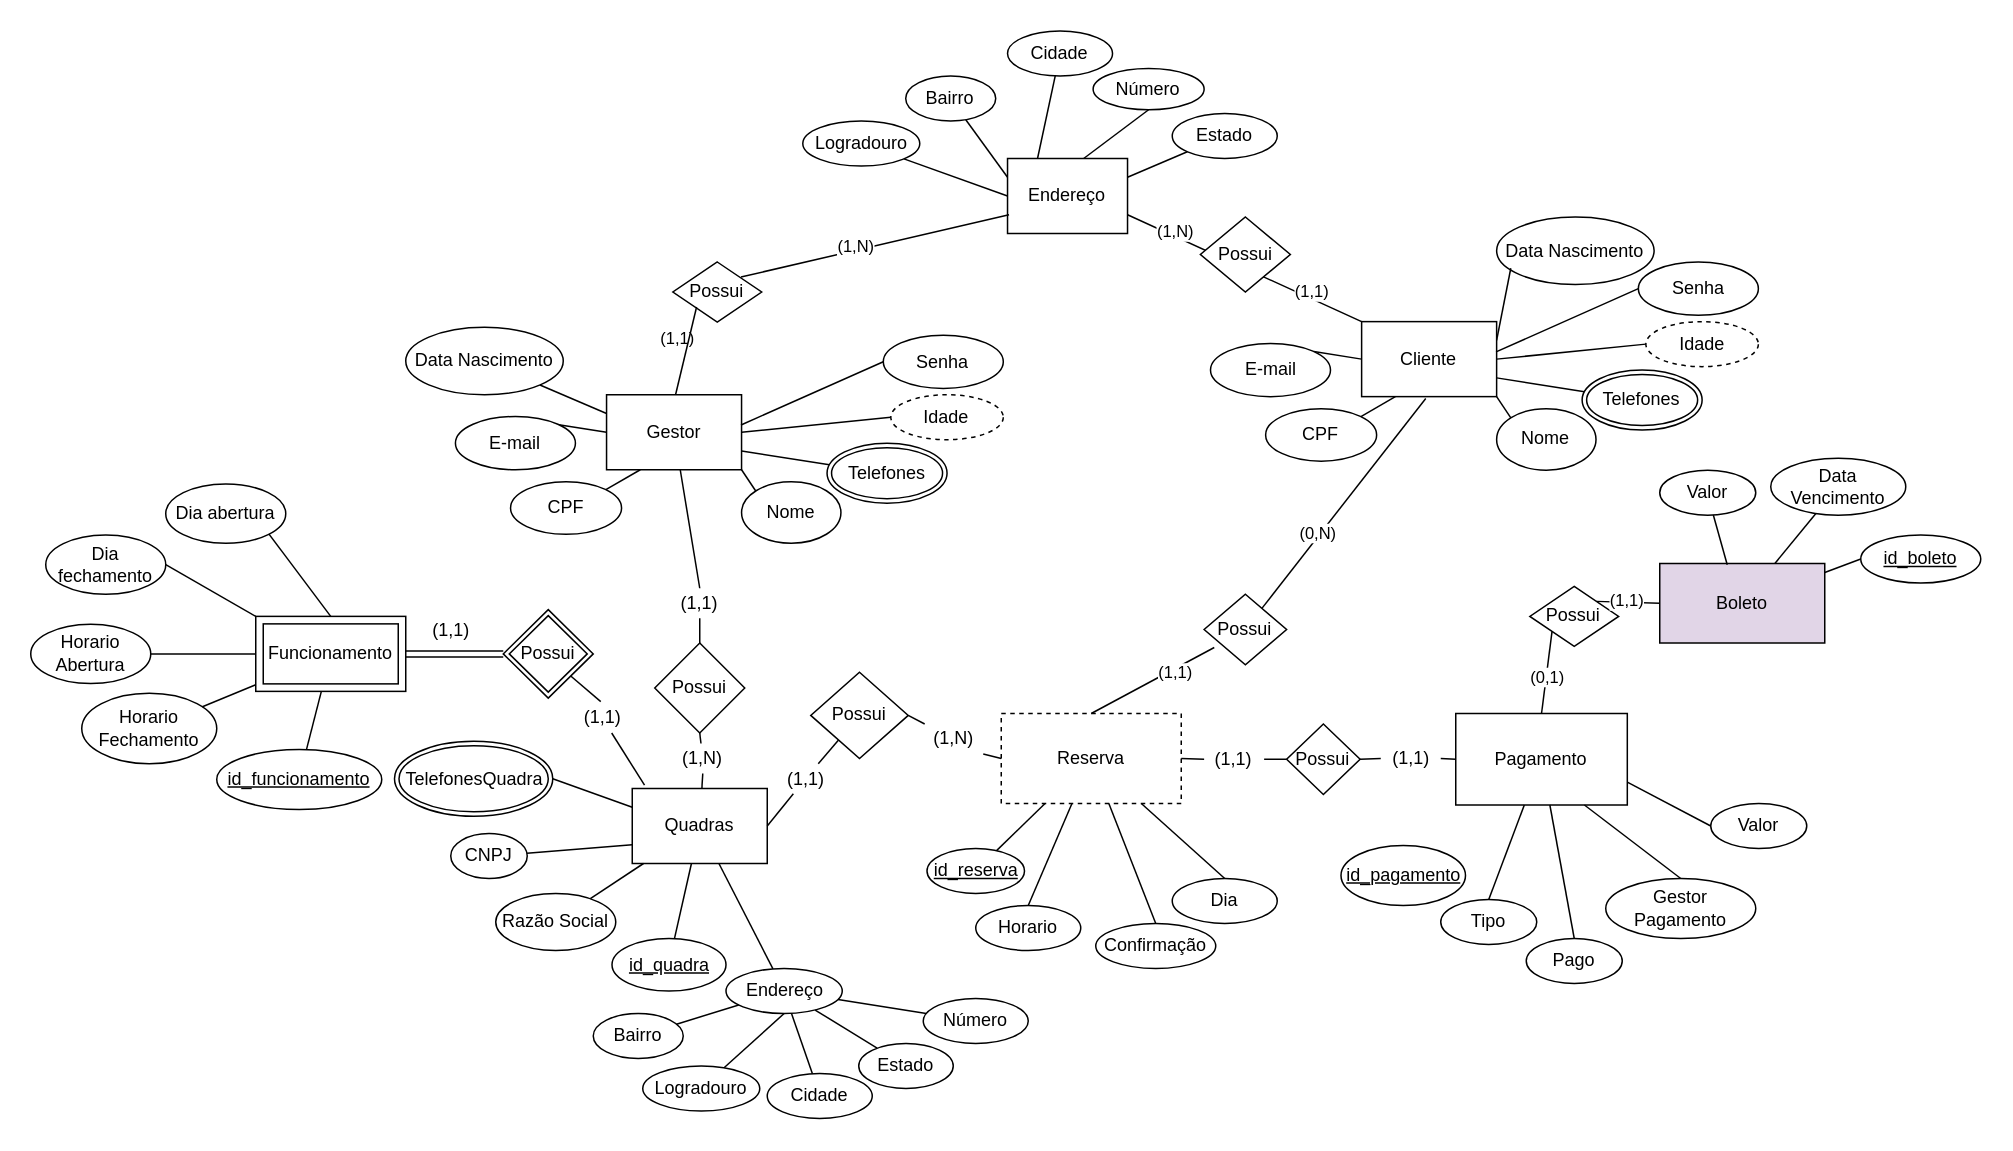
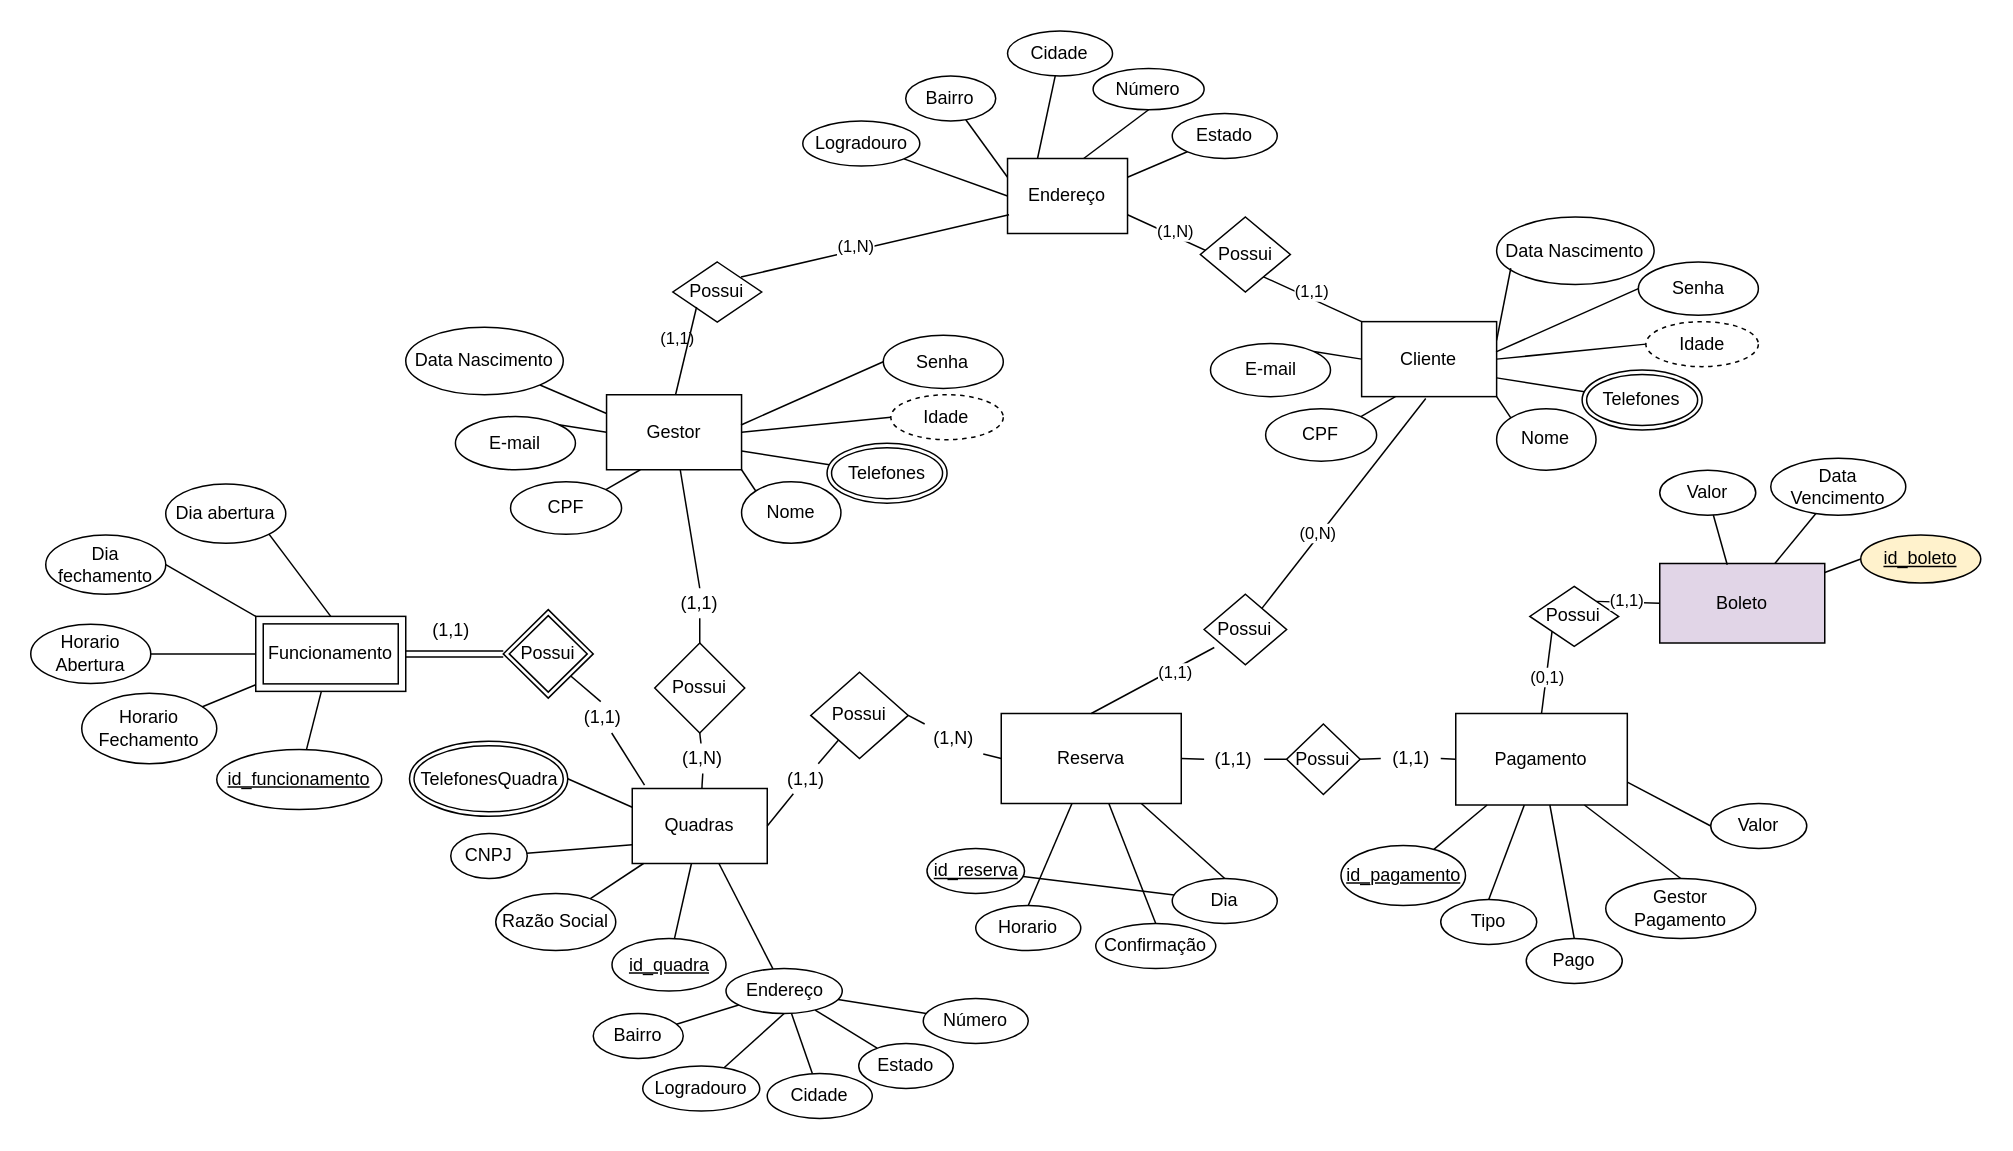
(1921, 559) -> (1921, 559)
(1091, 758) -> (1091, 758)
(474, 779) -> (489, 779)
(1020, 827) -> (1099, 885)
none -> (1460, 827)
